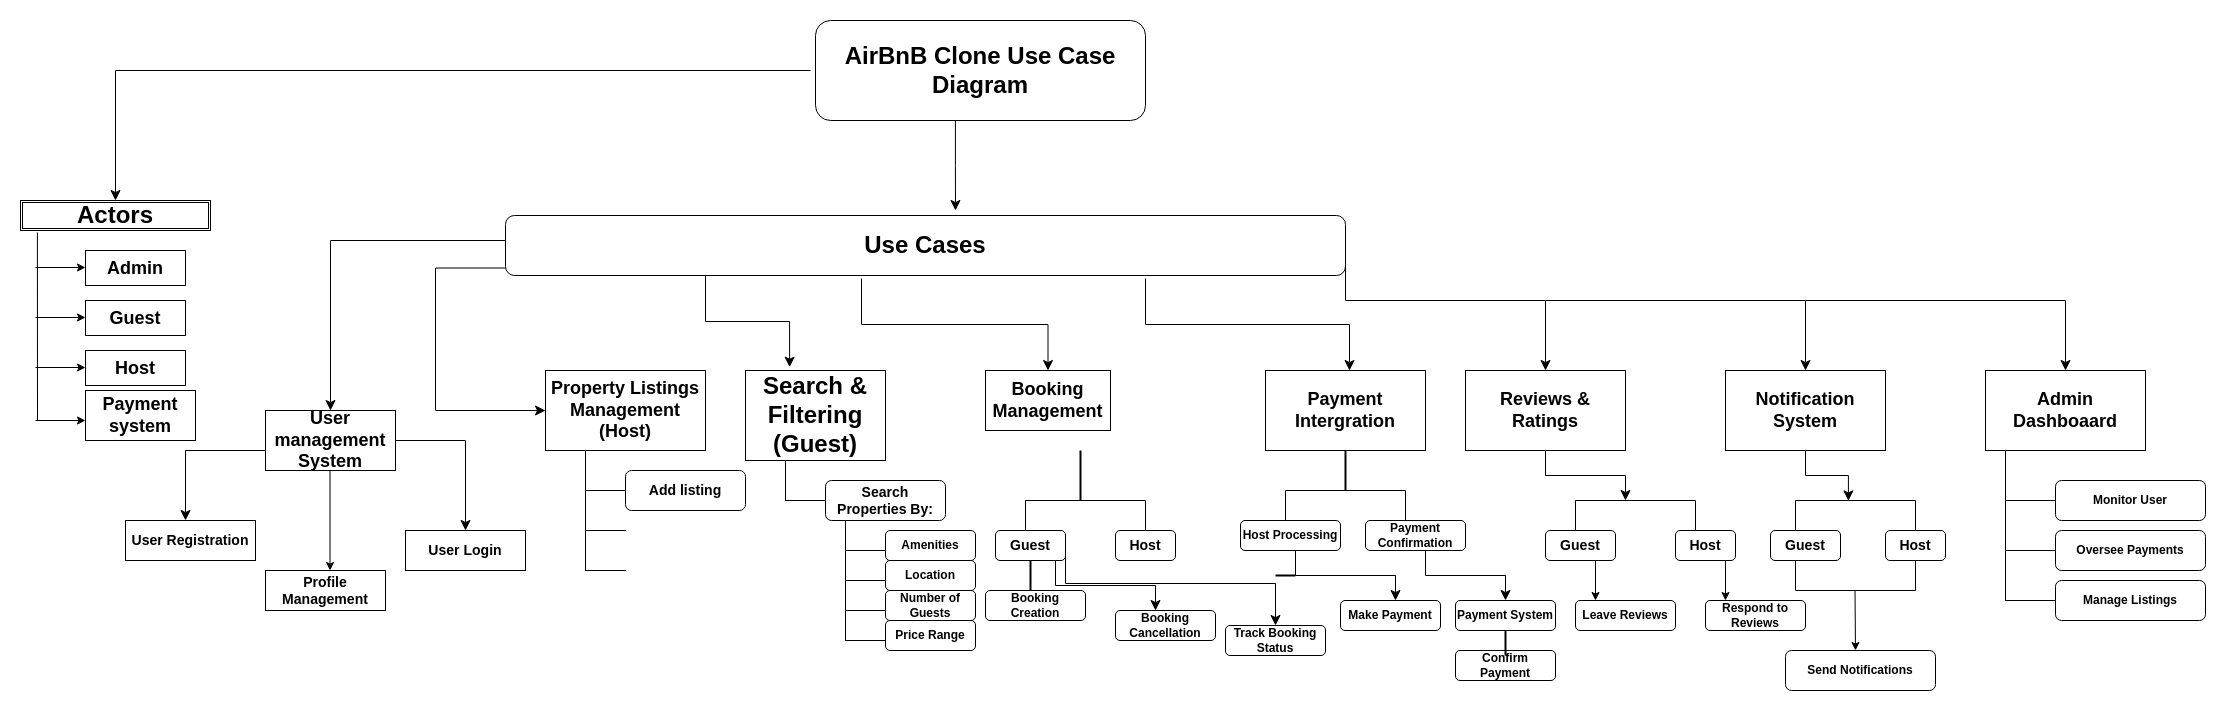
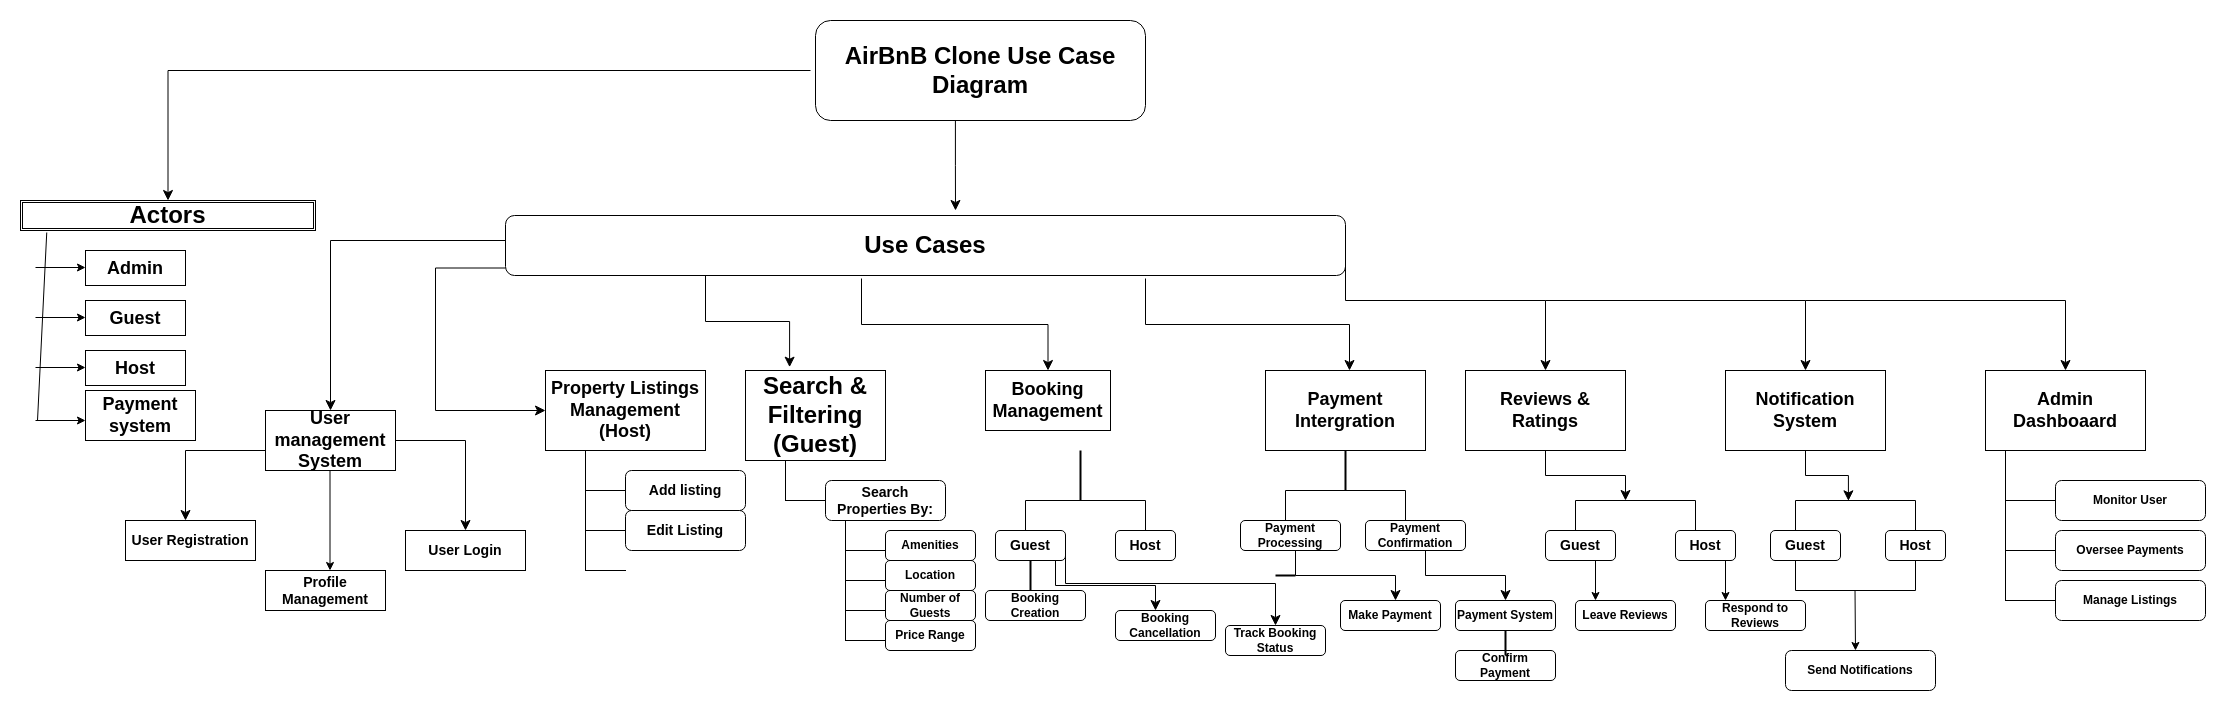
(116, 216) -> (168, 216)
none -> (686, 531)
(1291, 536) -> (1291, 536)
